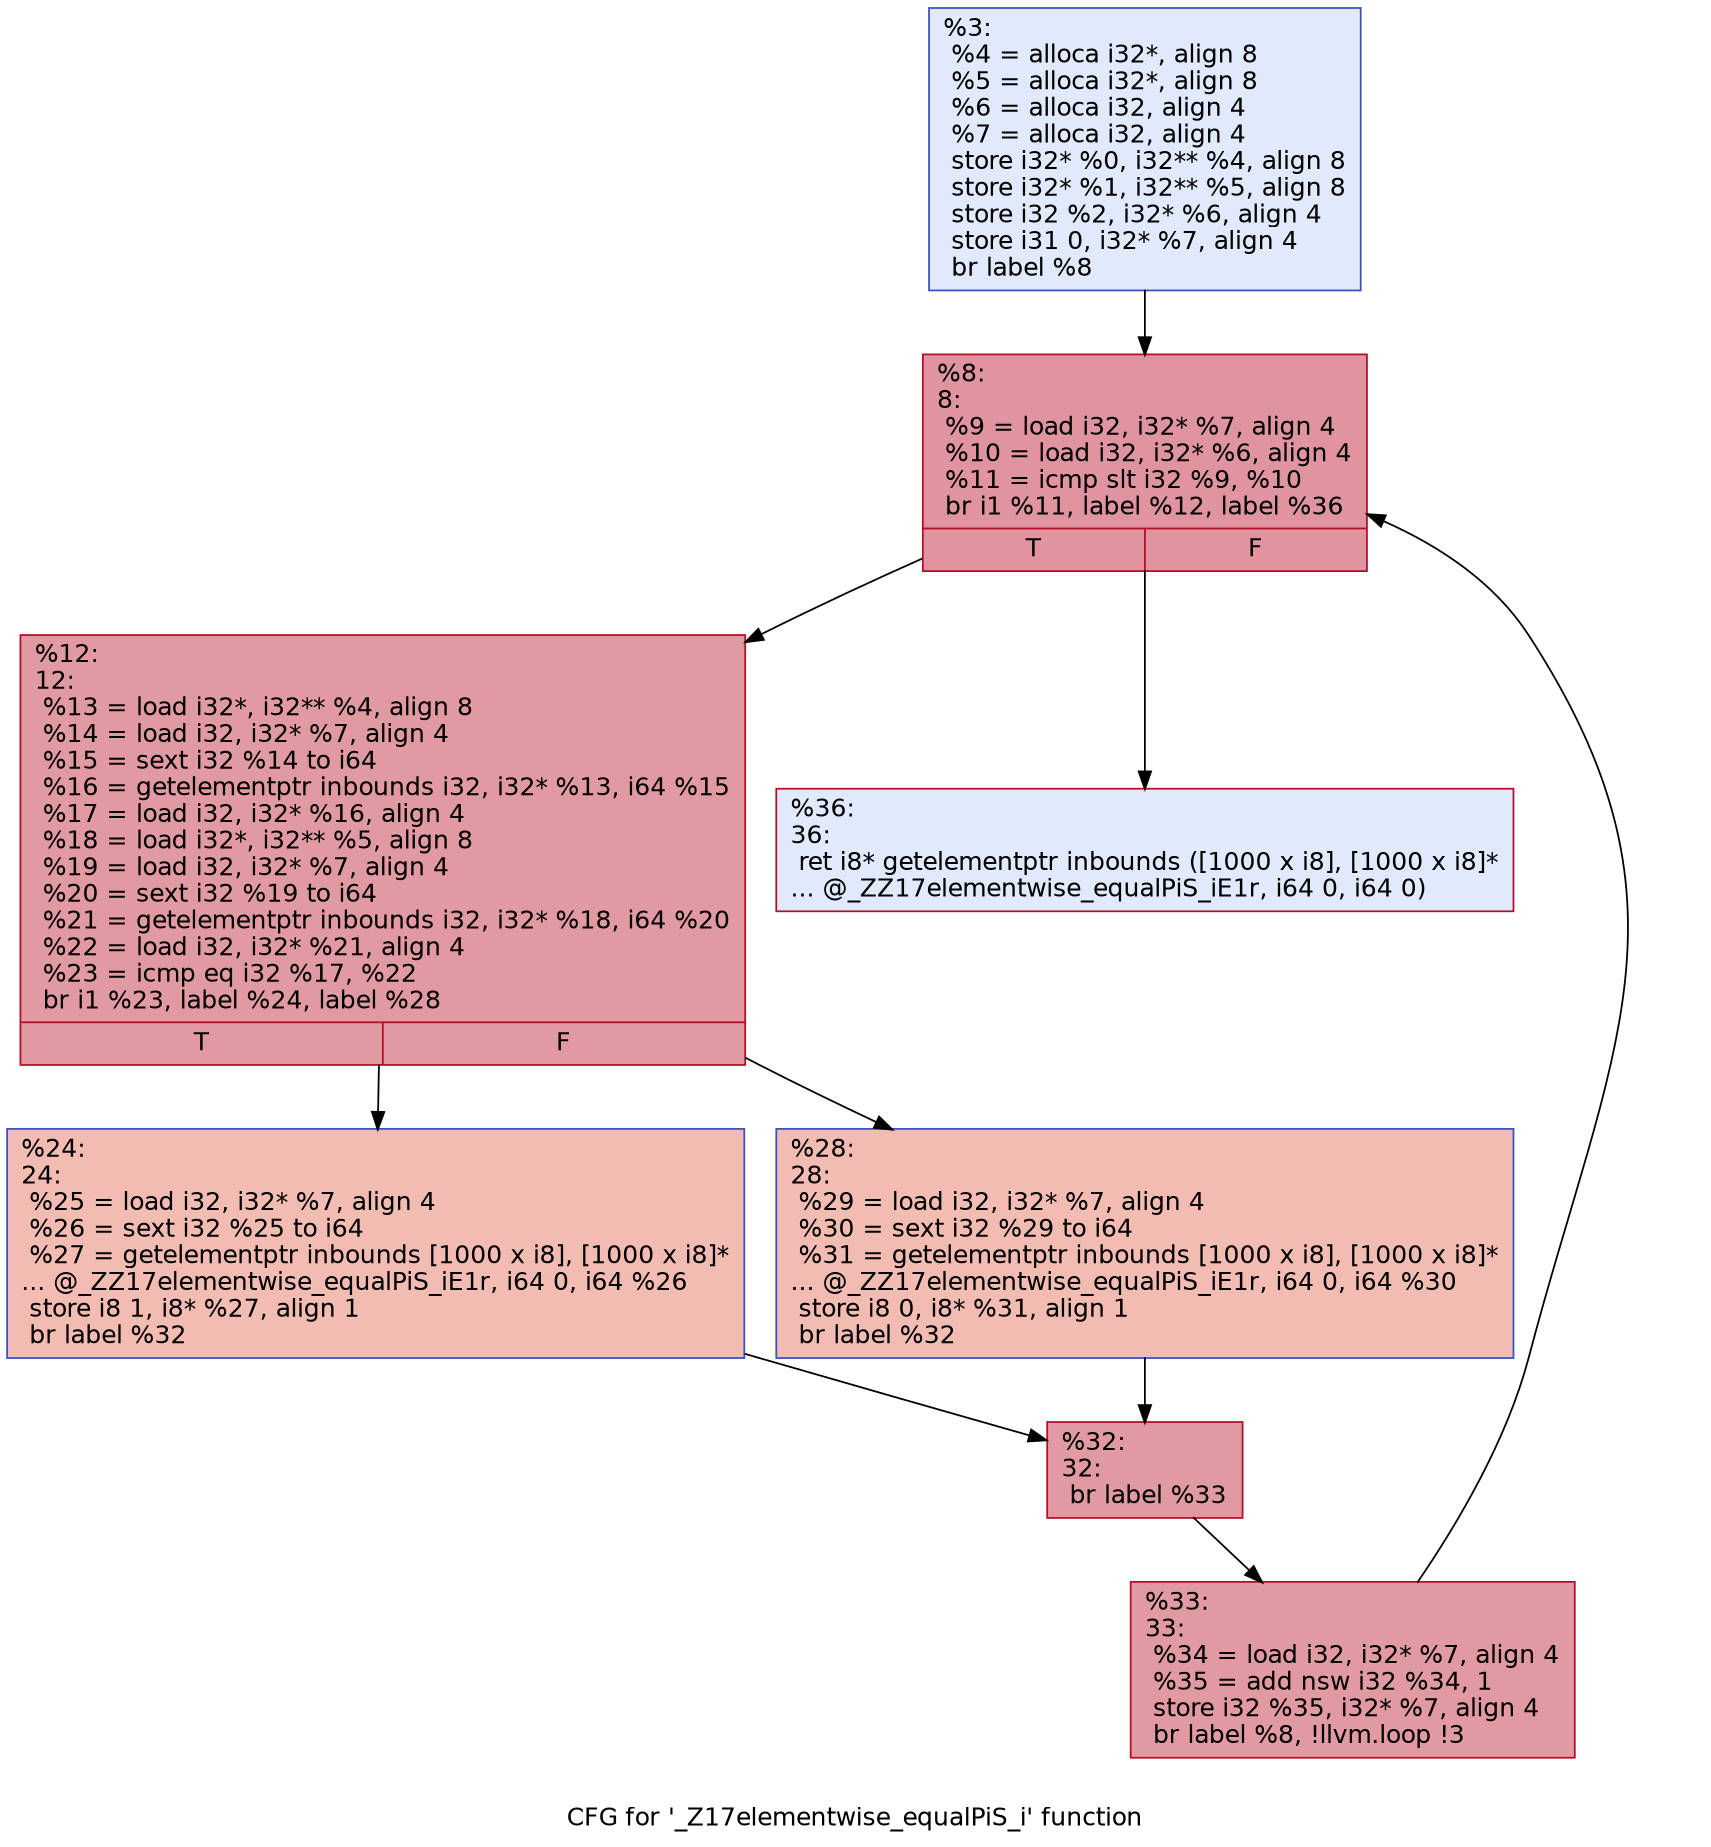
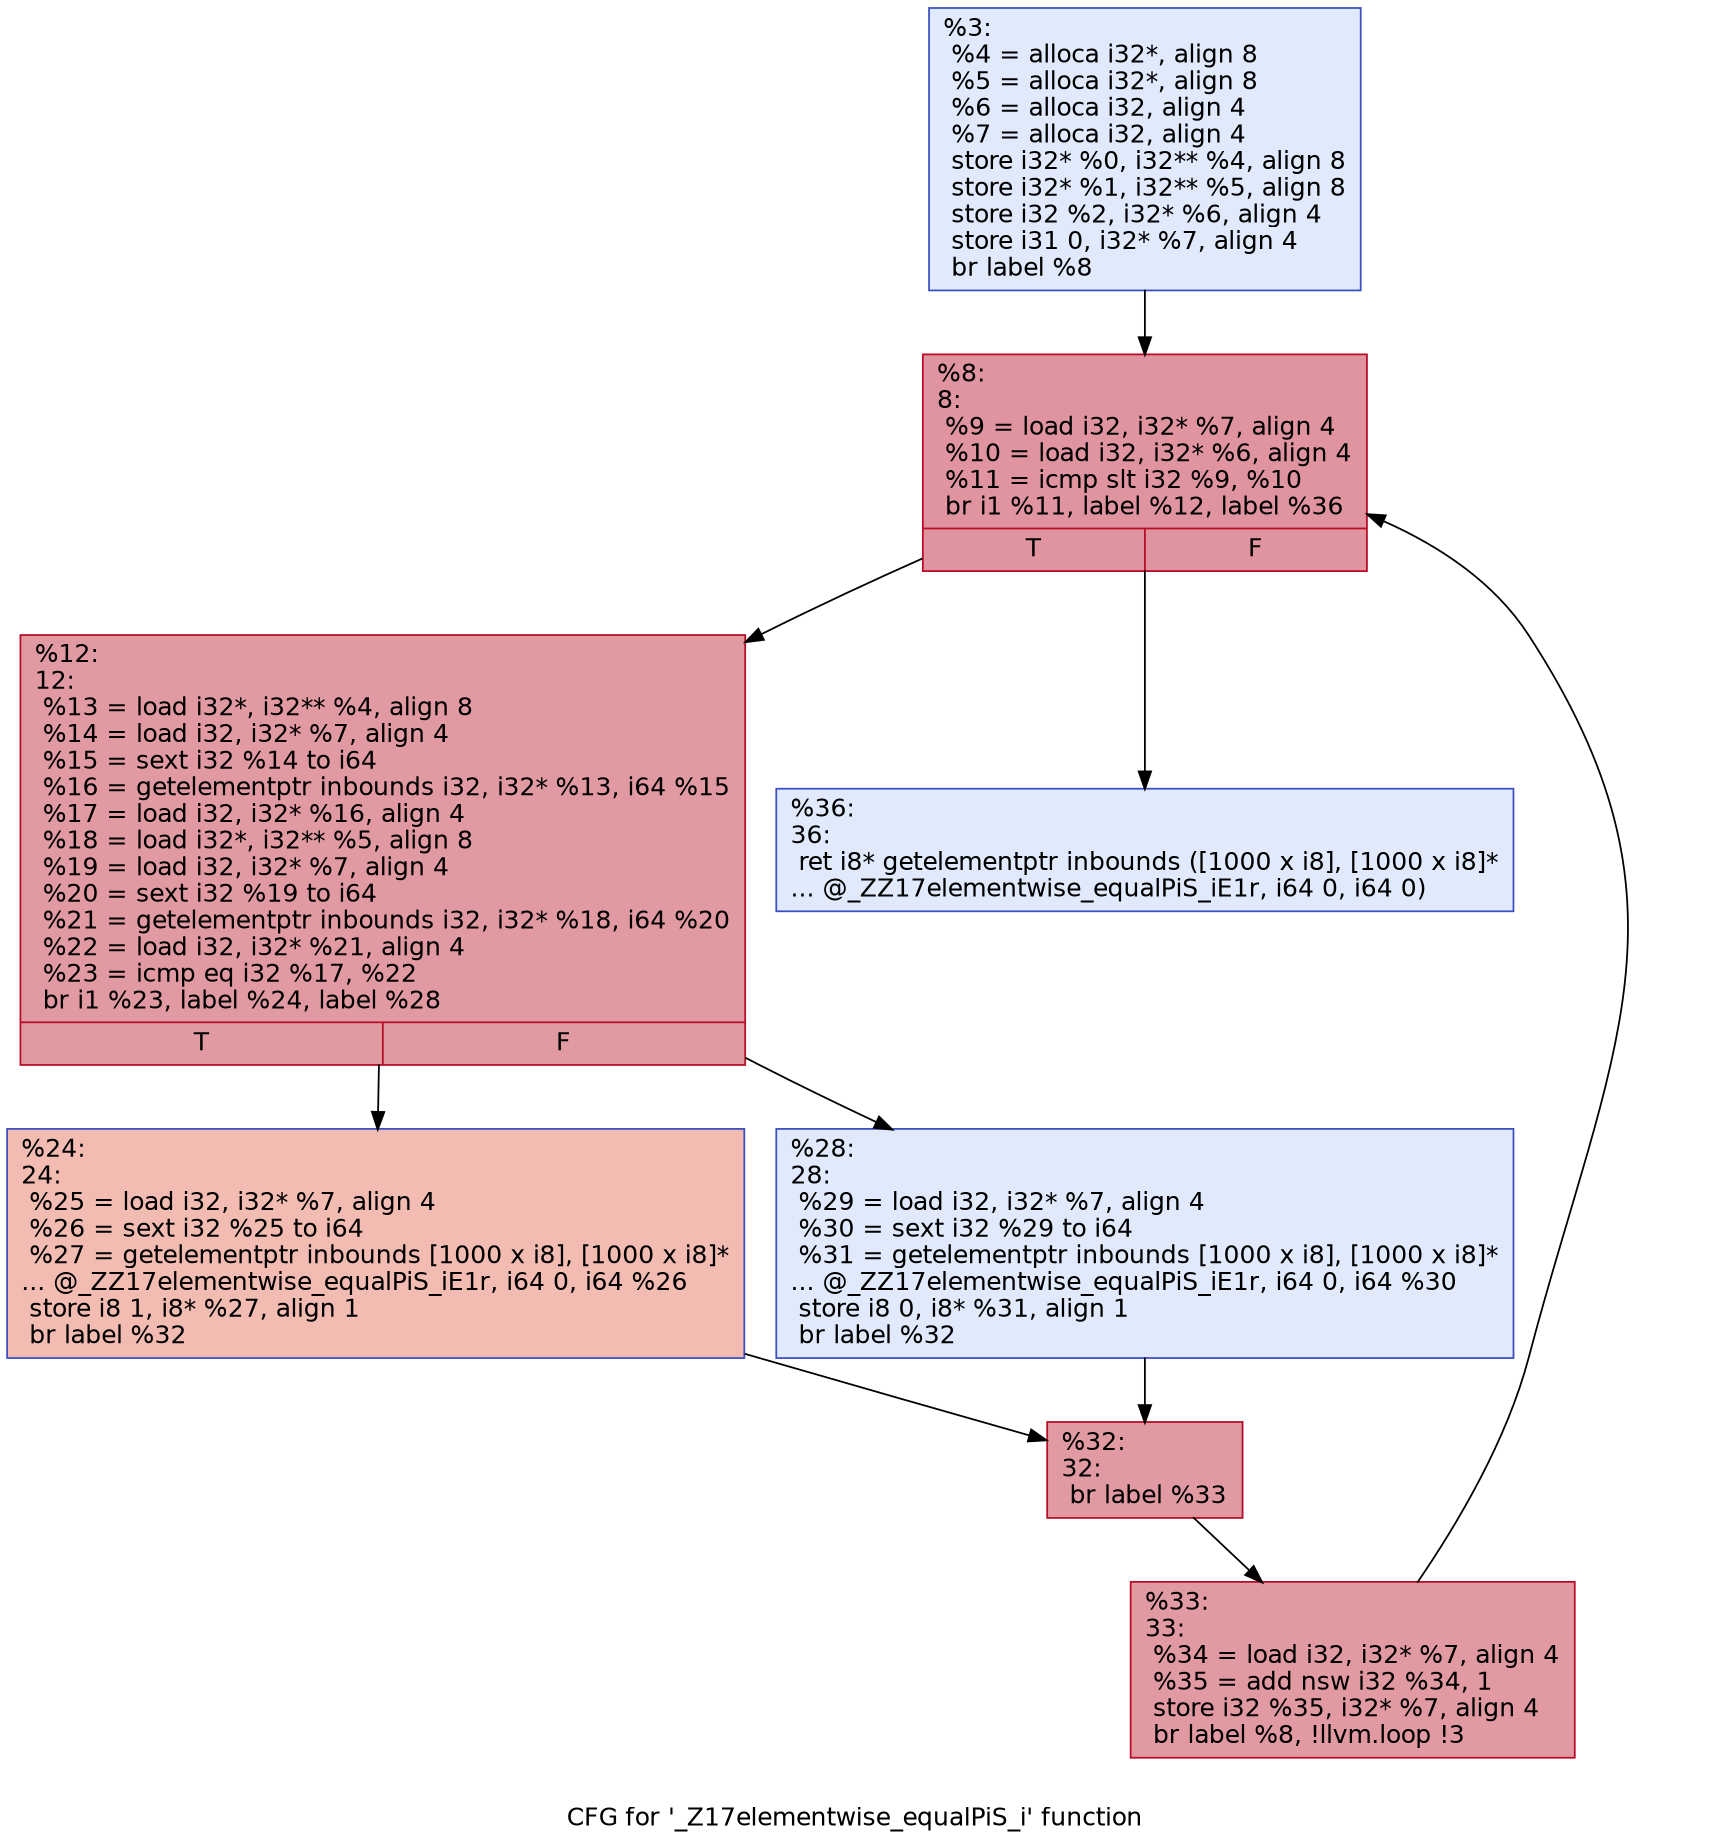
(1145, 850) -> (1145, 850)
(1145, 1243) -> (1145, 1243)
